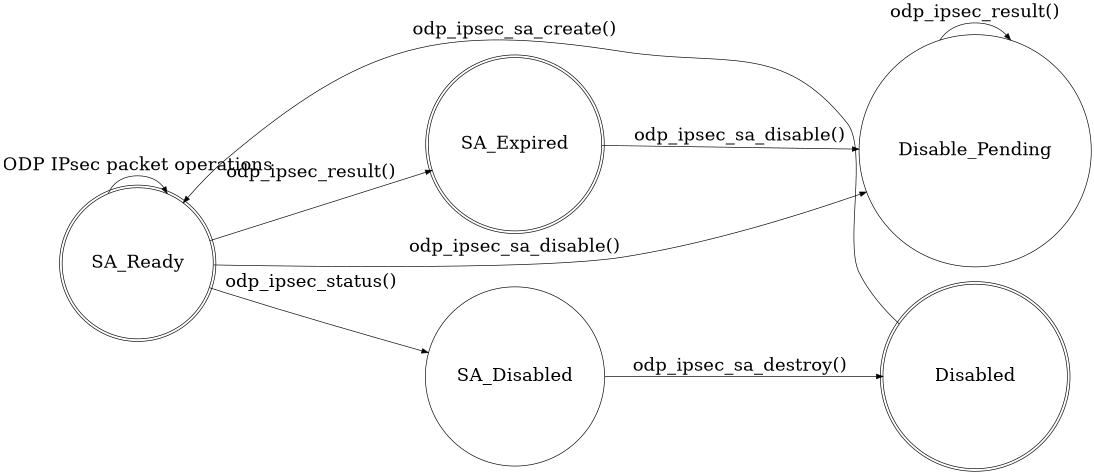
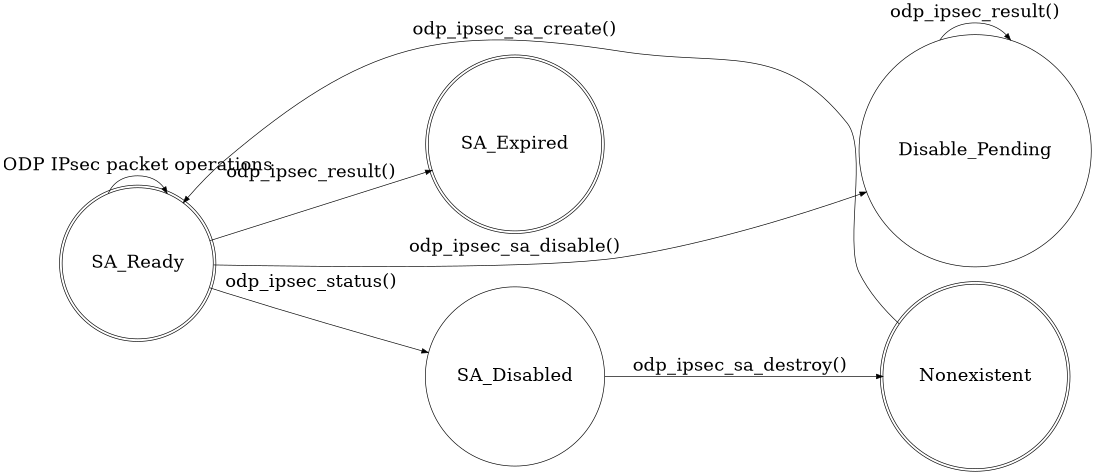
(727, 147) -> none
(975, 376) -> (975, 376)
